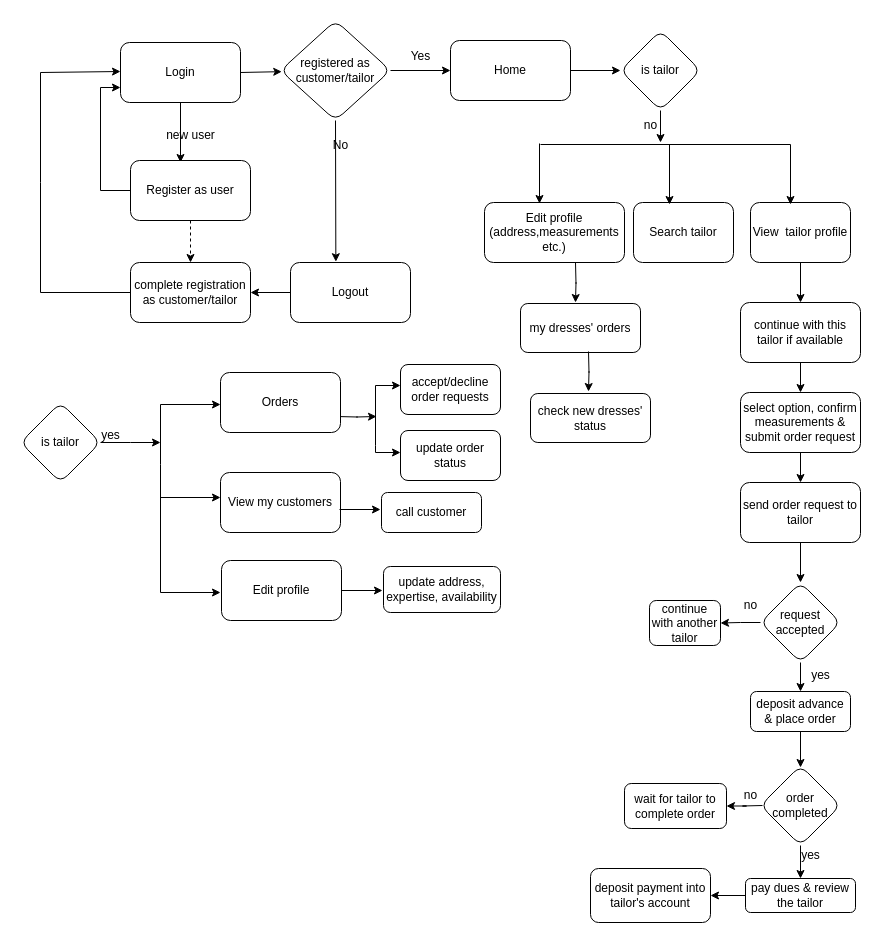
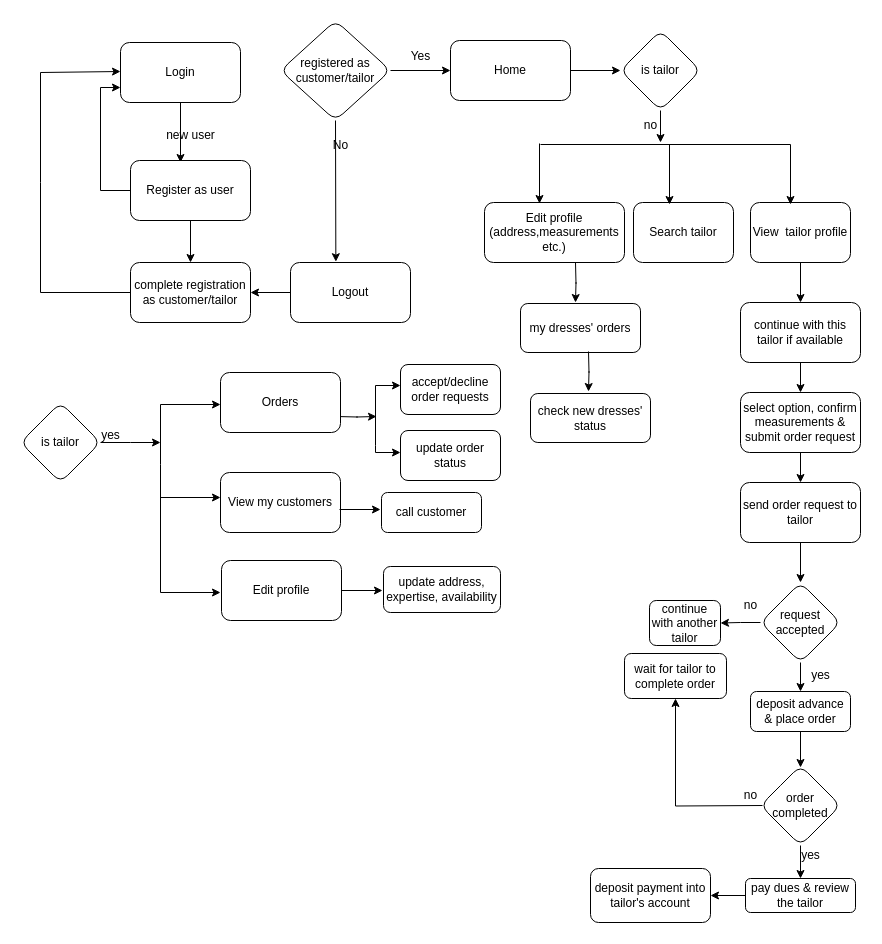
(258, 72) -> none
(191, 239) -> (191, 239)
(676, 806) -> (676, 676)
